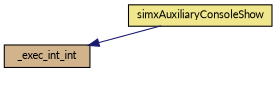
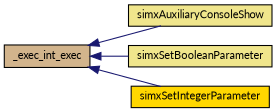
(47, 56) -> (47, 56)
none -> (200, 56)
none -> (200, 97)
